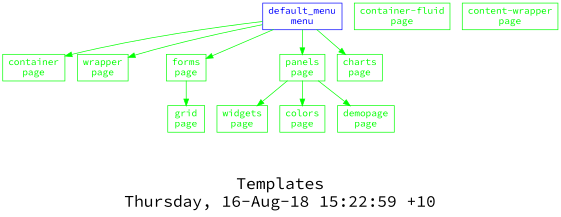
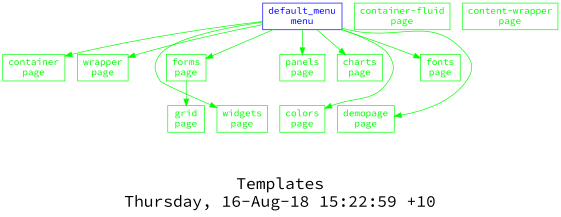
none -> (440, 68)
(302, 90) -> (392, 73)
(275, 91) -> (162, 53)
(331, 91) -> (457, 45)
